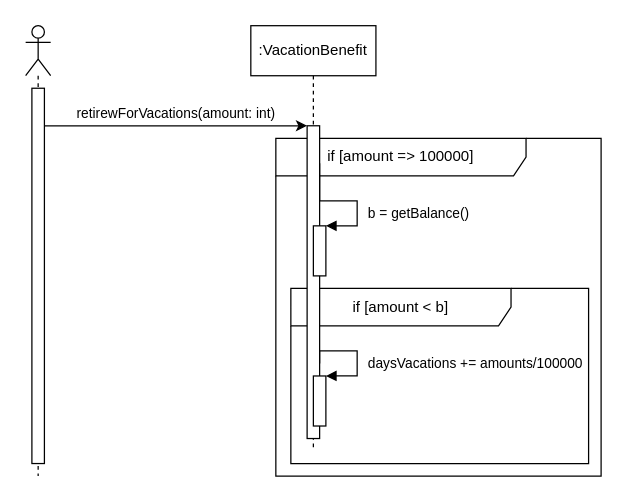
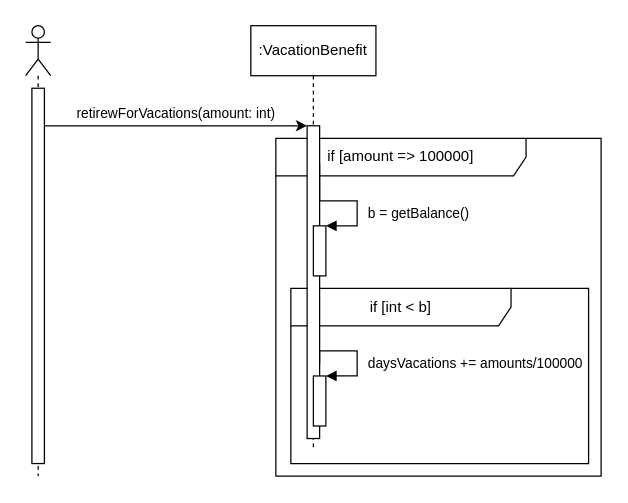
(401, 307) -> (401, 307)
